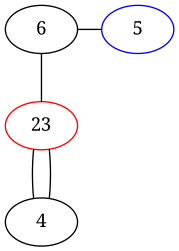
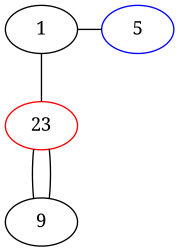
(41, 29) -> (41, 29)
(41, 222) -> (41, 222)
